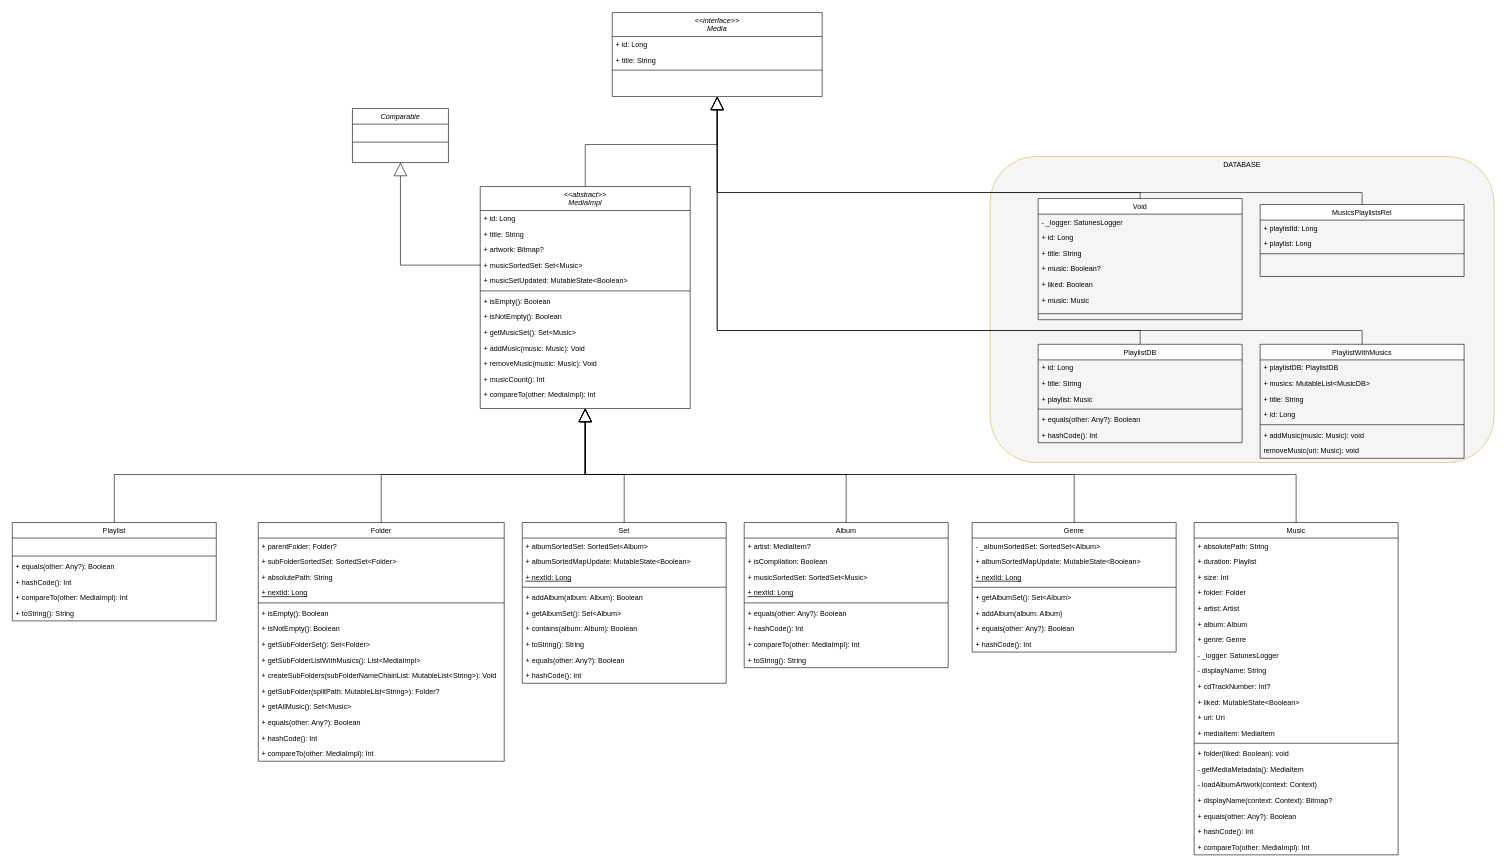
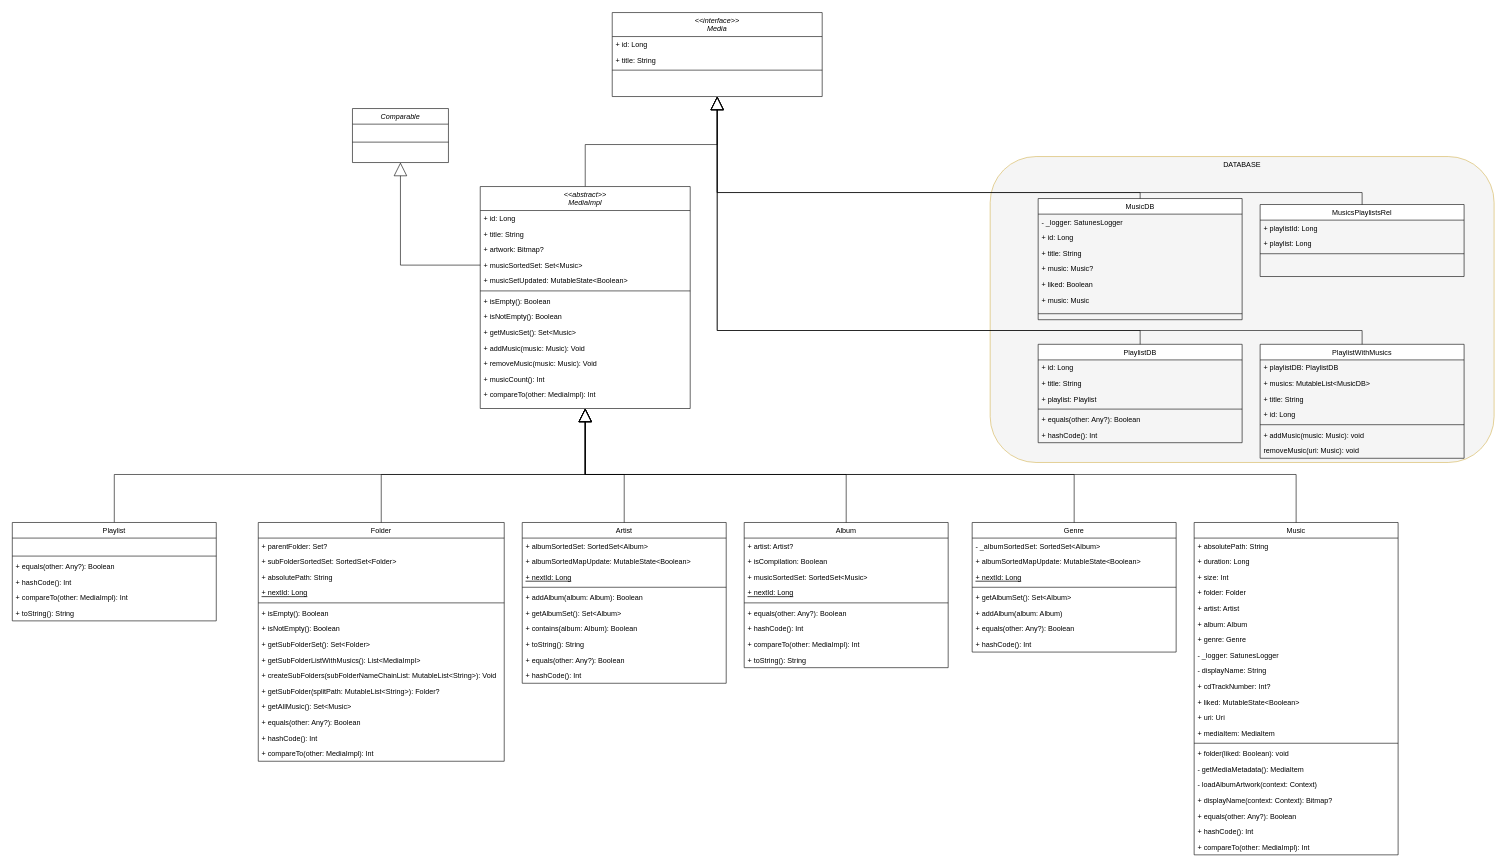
(1140, 206) -> (1140, 206)
(1071, 269) -> (1067, 269)
(1069, 399) -> (1073, 399)
(624, 530) -> (624, 530)
(303, 546) -> (298, 546)
(784, 546) -> (778, 546)
(1232, 562) -> (1227, 562)
